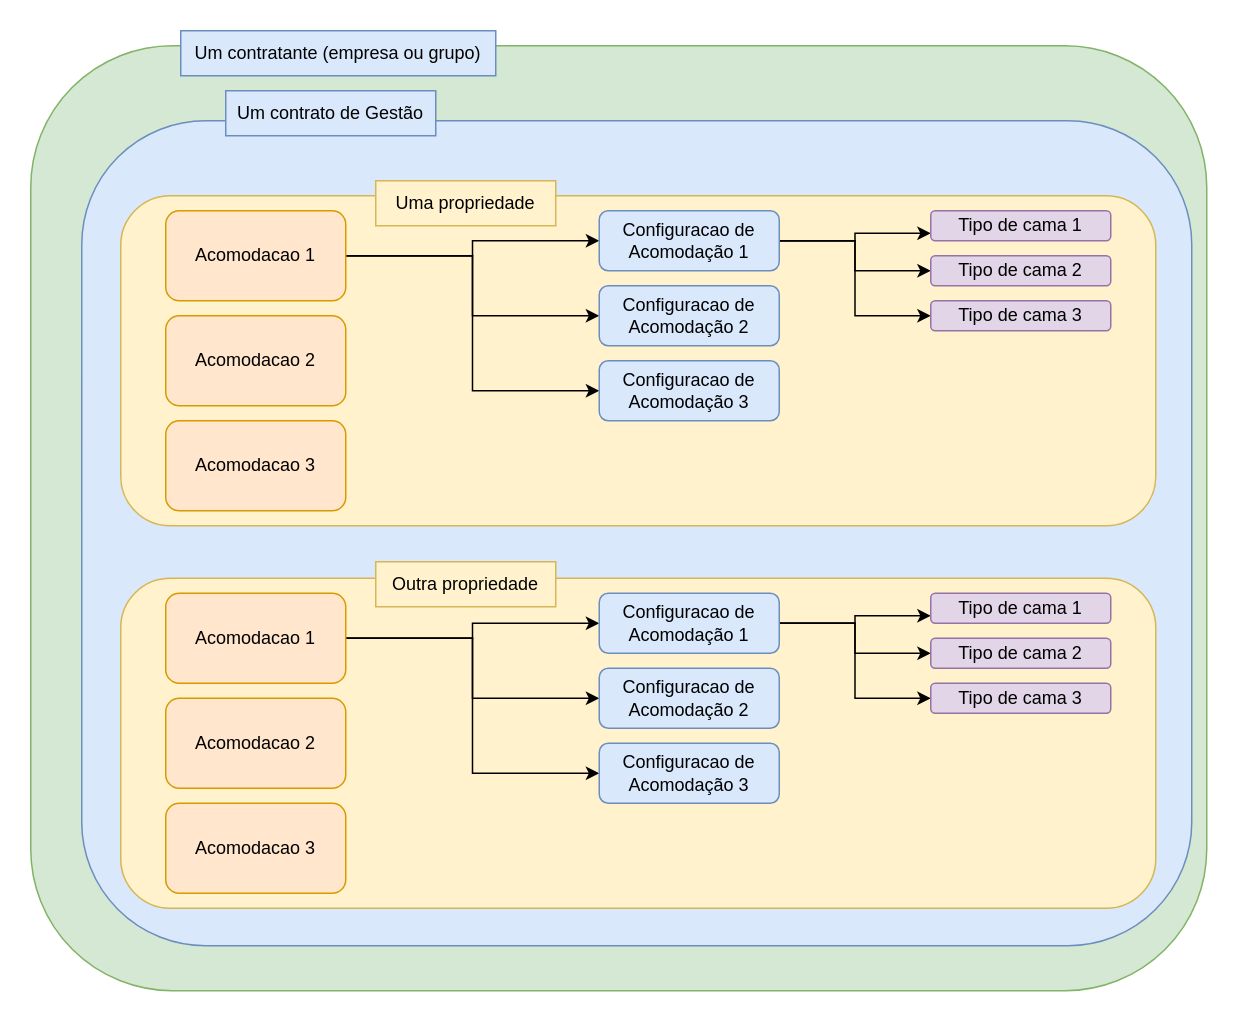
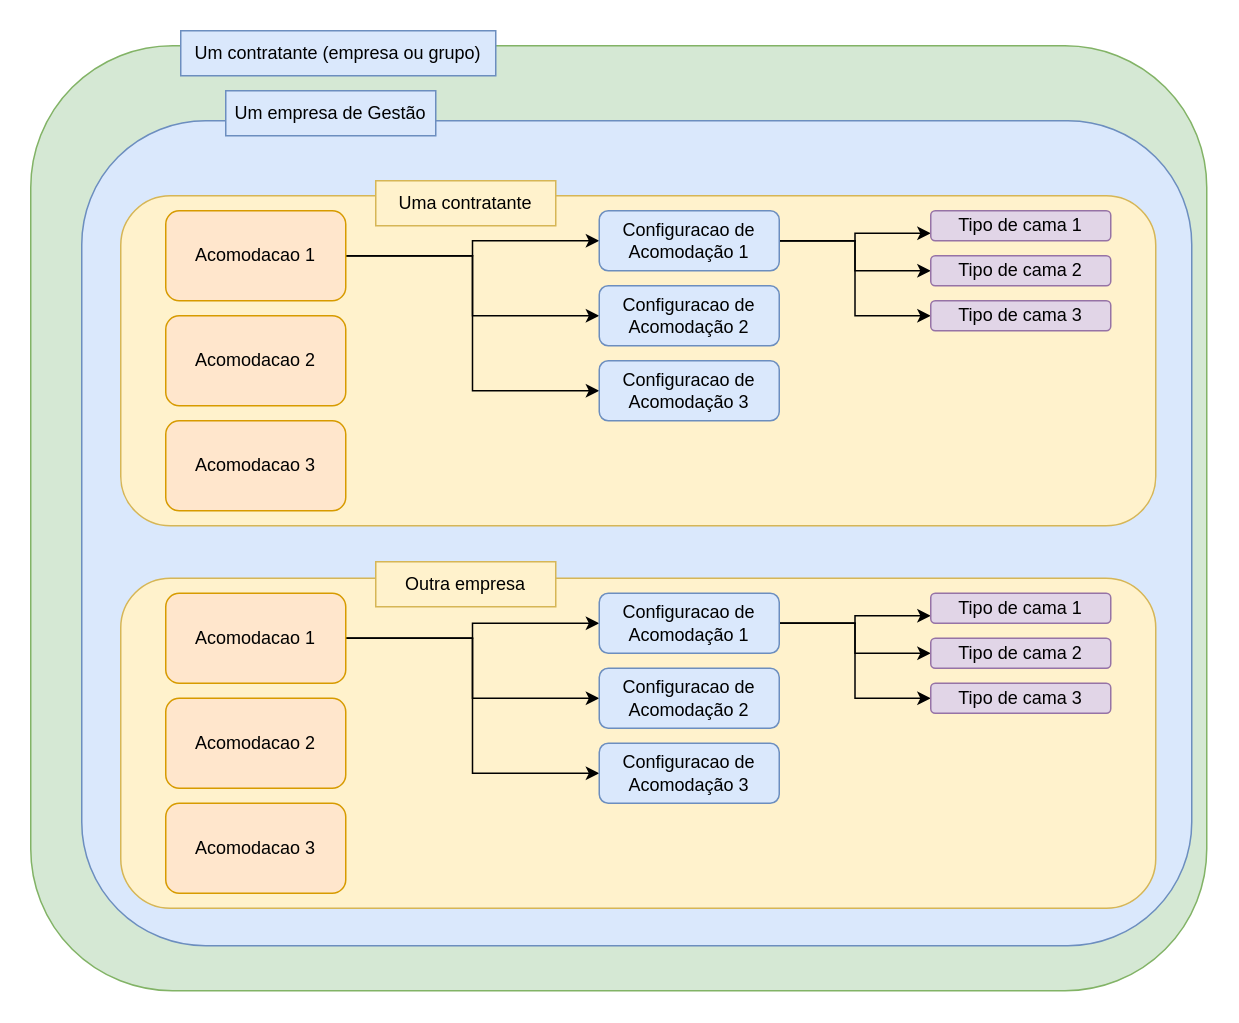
(331, 113) -> (331, 113)
(466, 203) -> (466, 203)
(466, 584) -> (466, 584)
